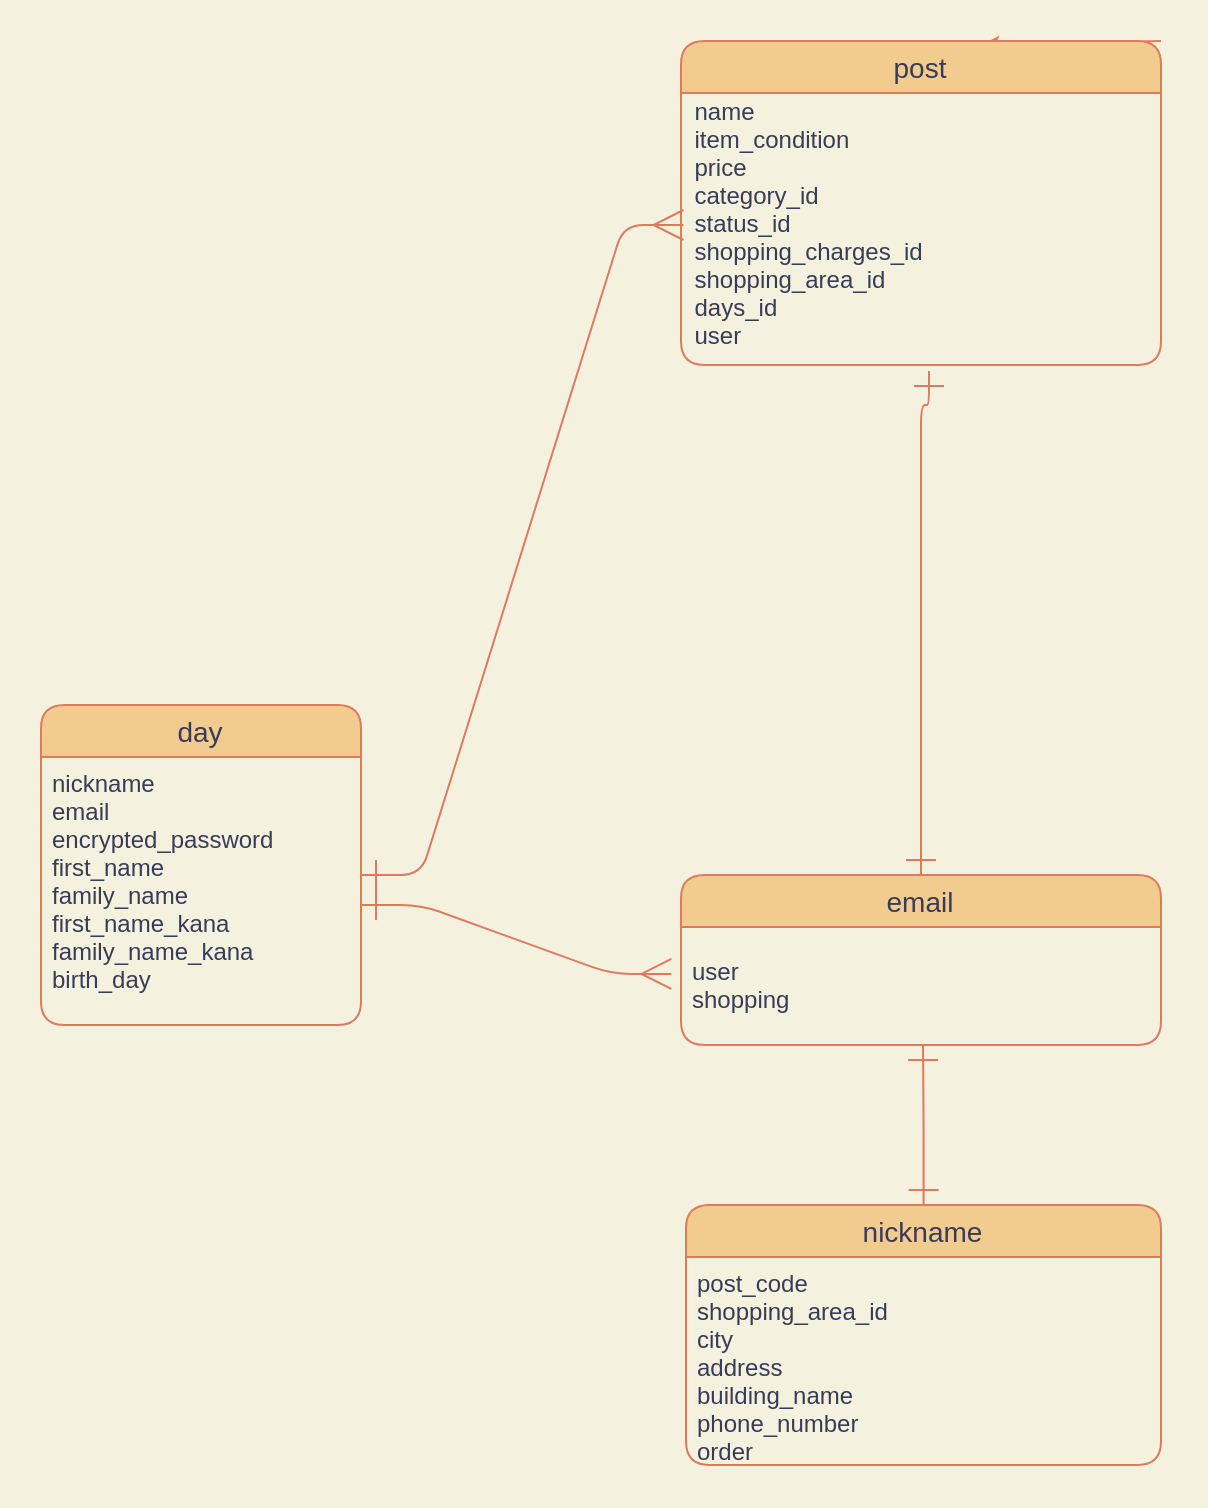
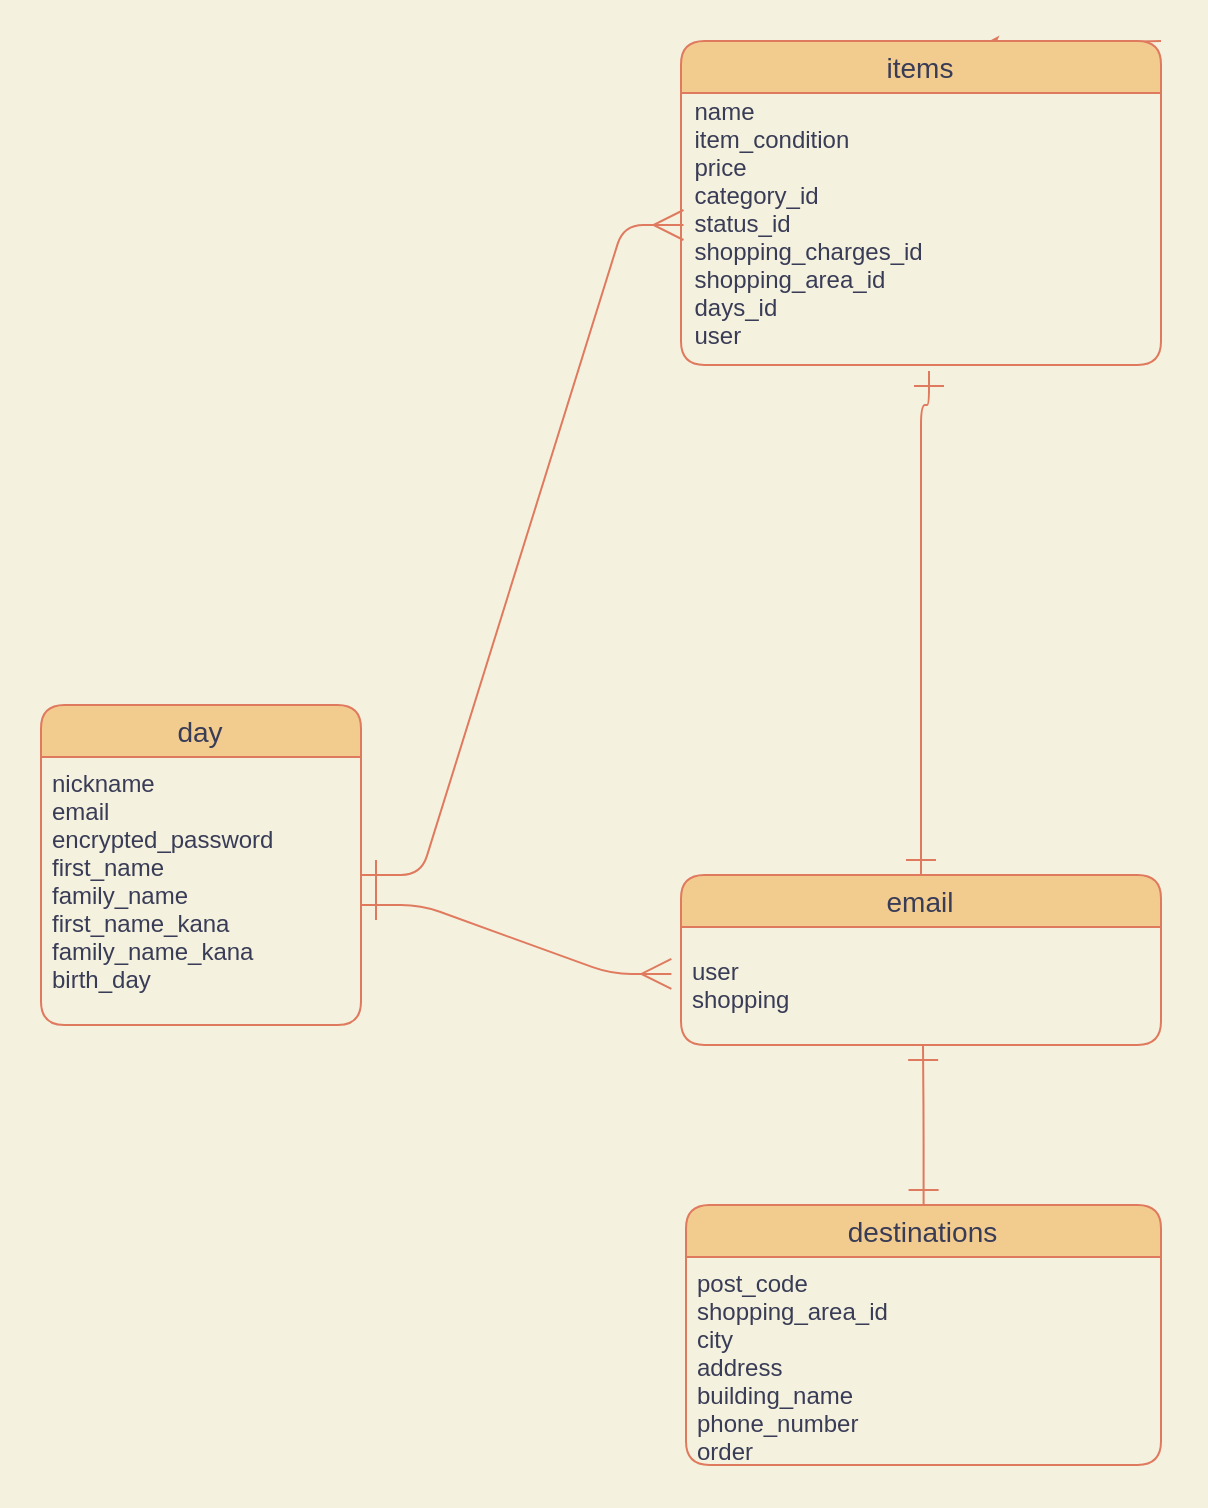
(920, 69) -> (920, 69)
(923, 1233) -> (923, 1233)
